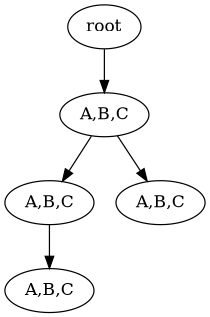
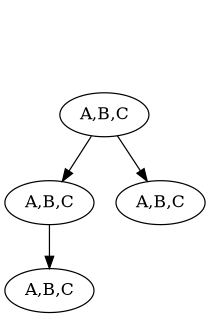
(104, 27) -> none
